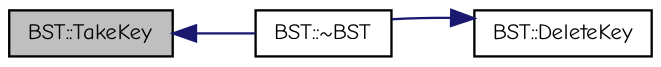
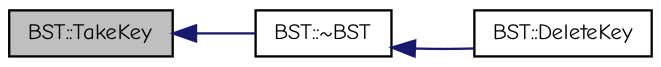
(421, 18) -> (445, 49)
